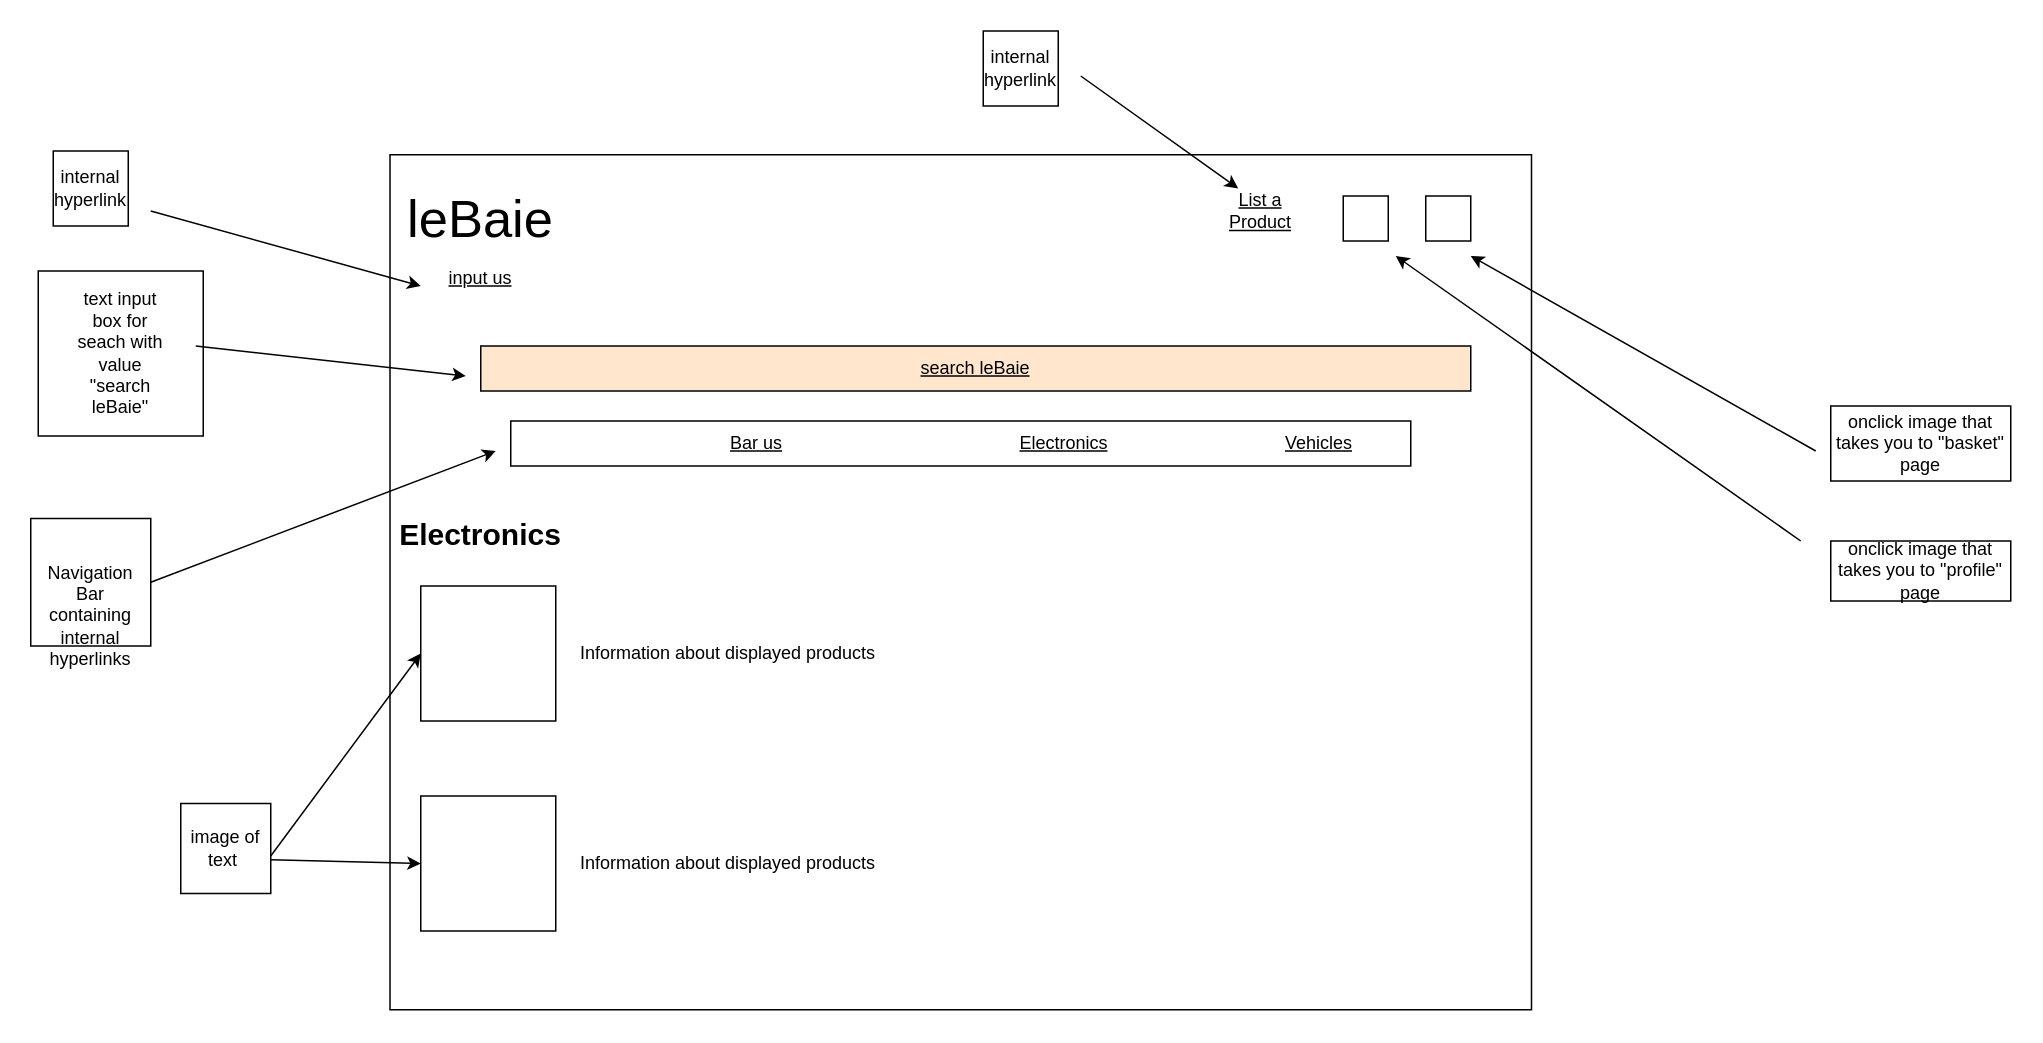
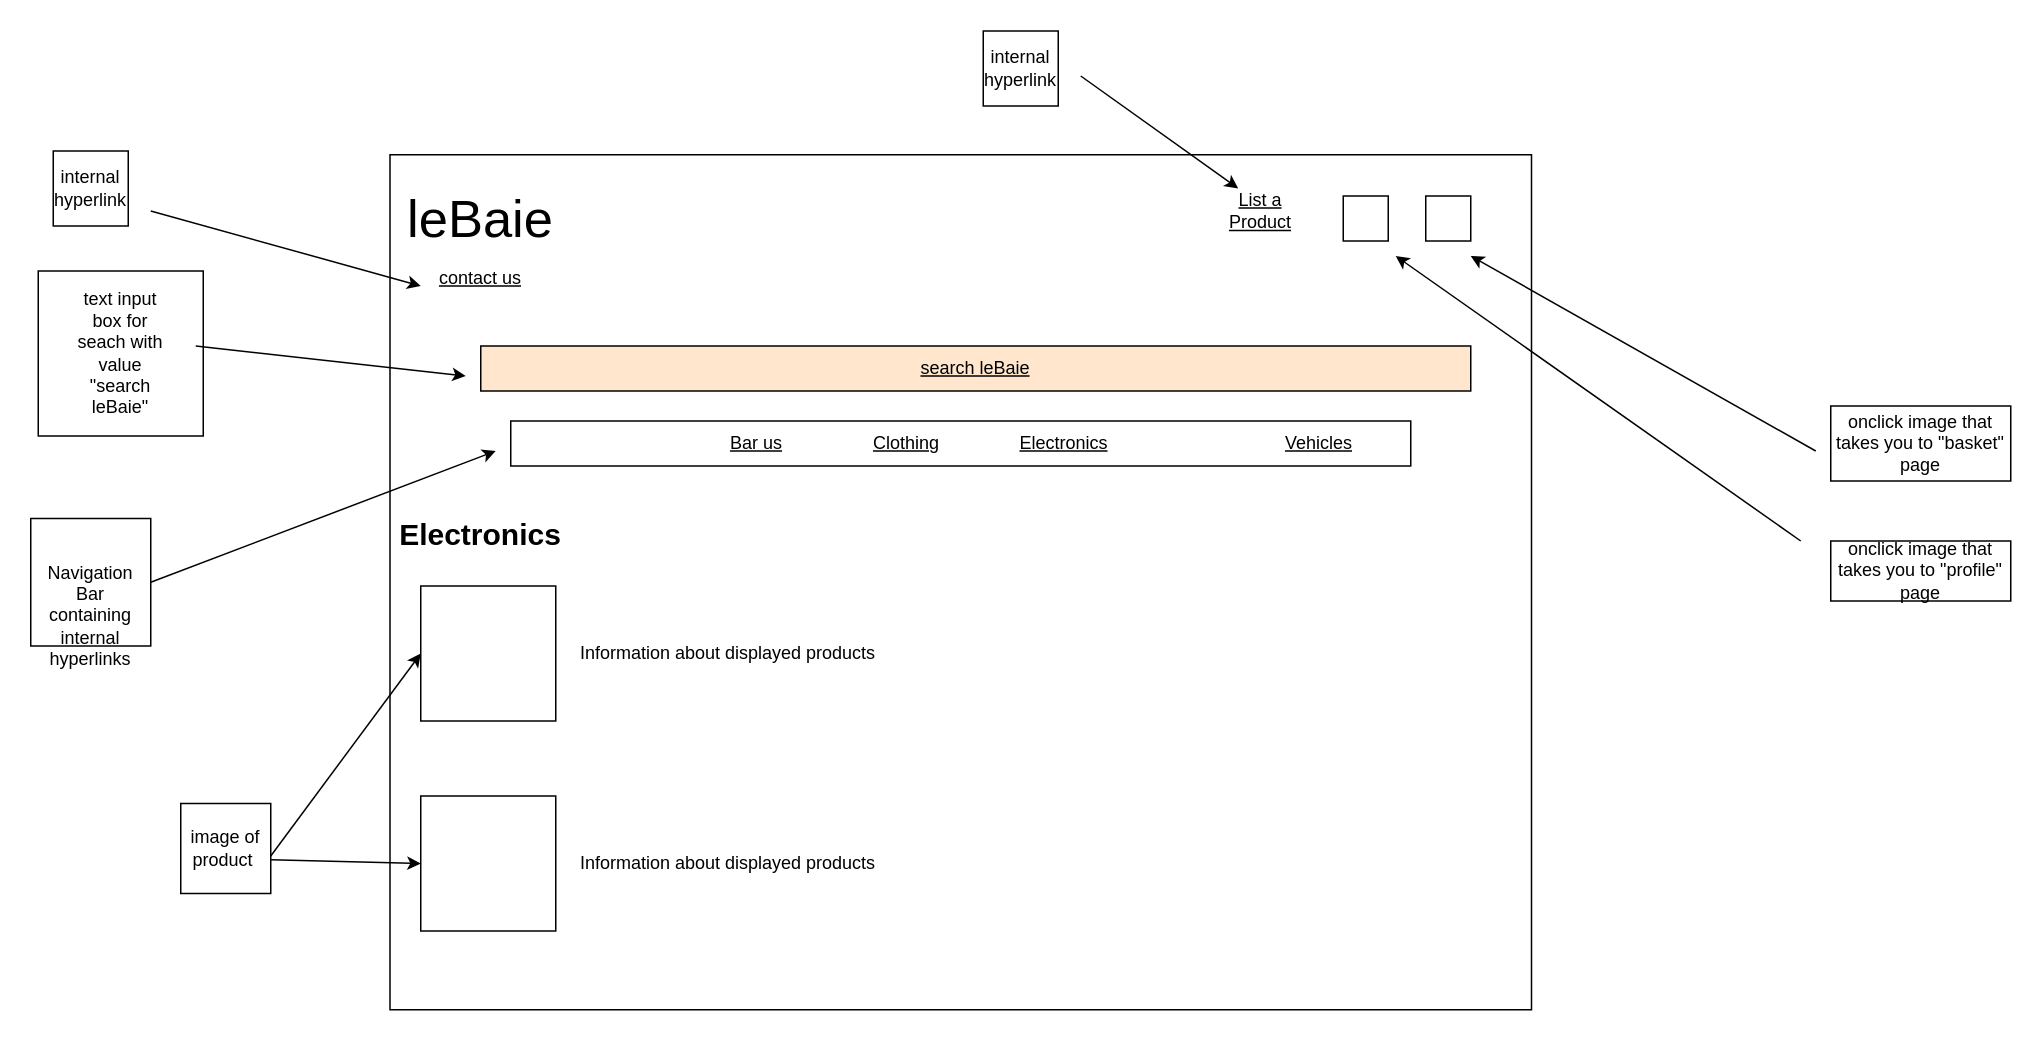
(481, 278) -> (481, 278)
none -> (907, 443)
(226, 848) -> (226, 848)
